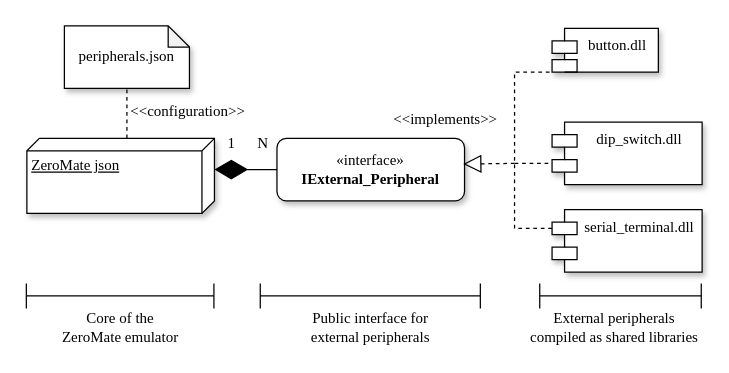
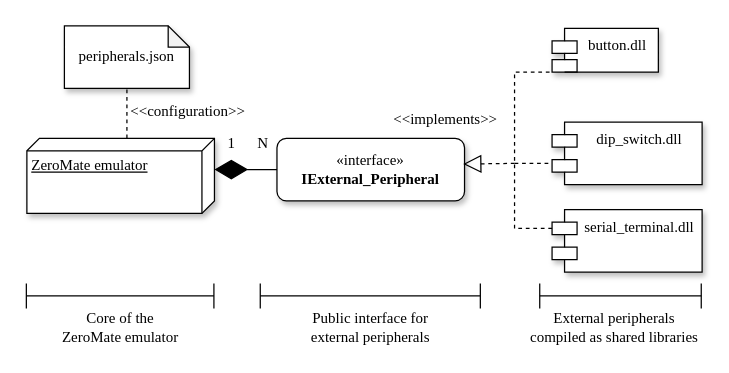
(85, 166) -> (99, 166)
